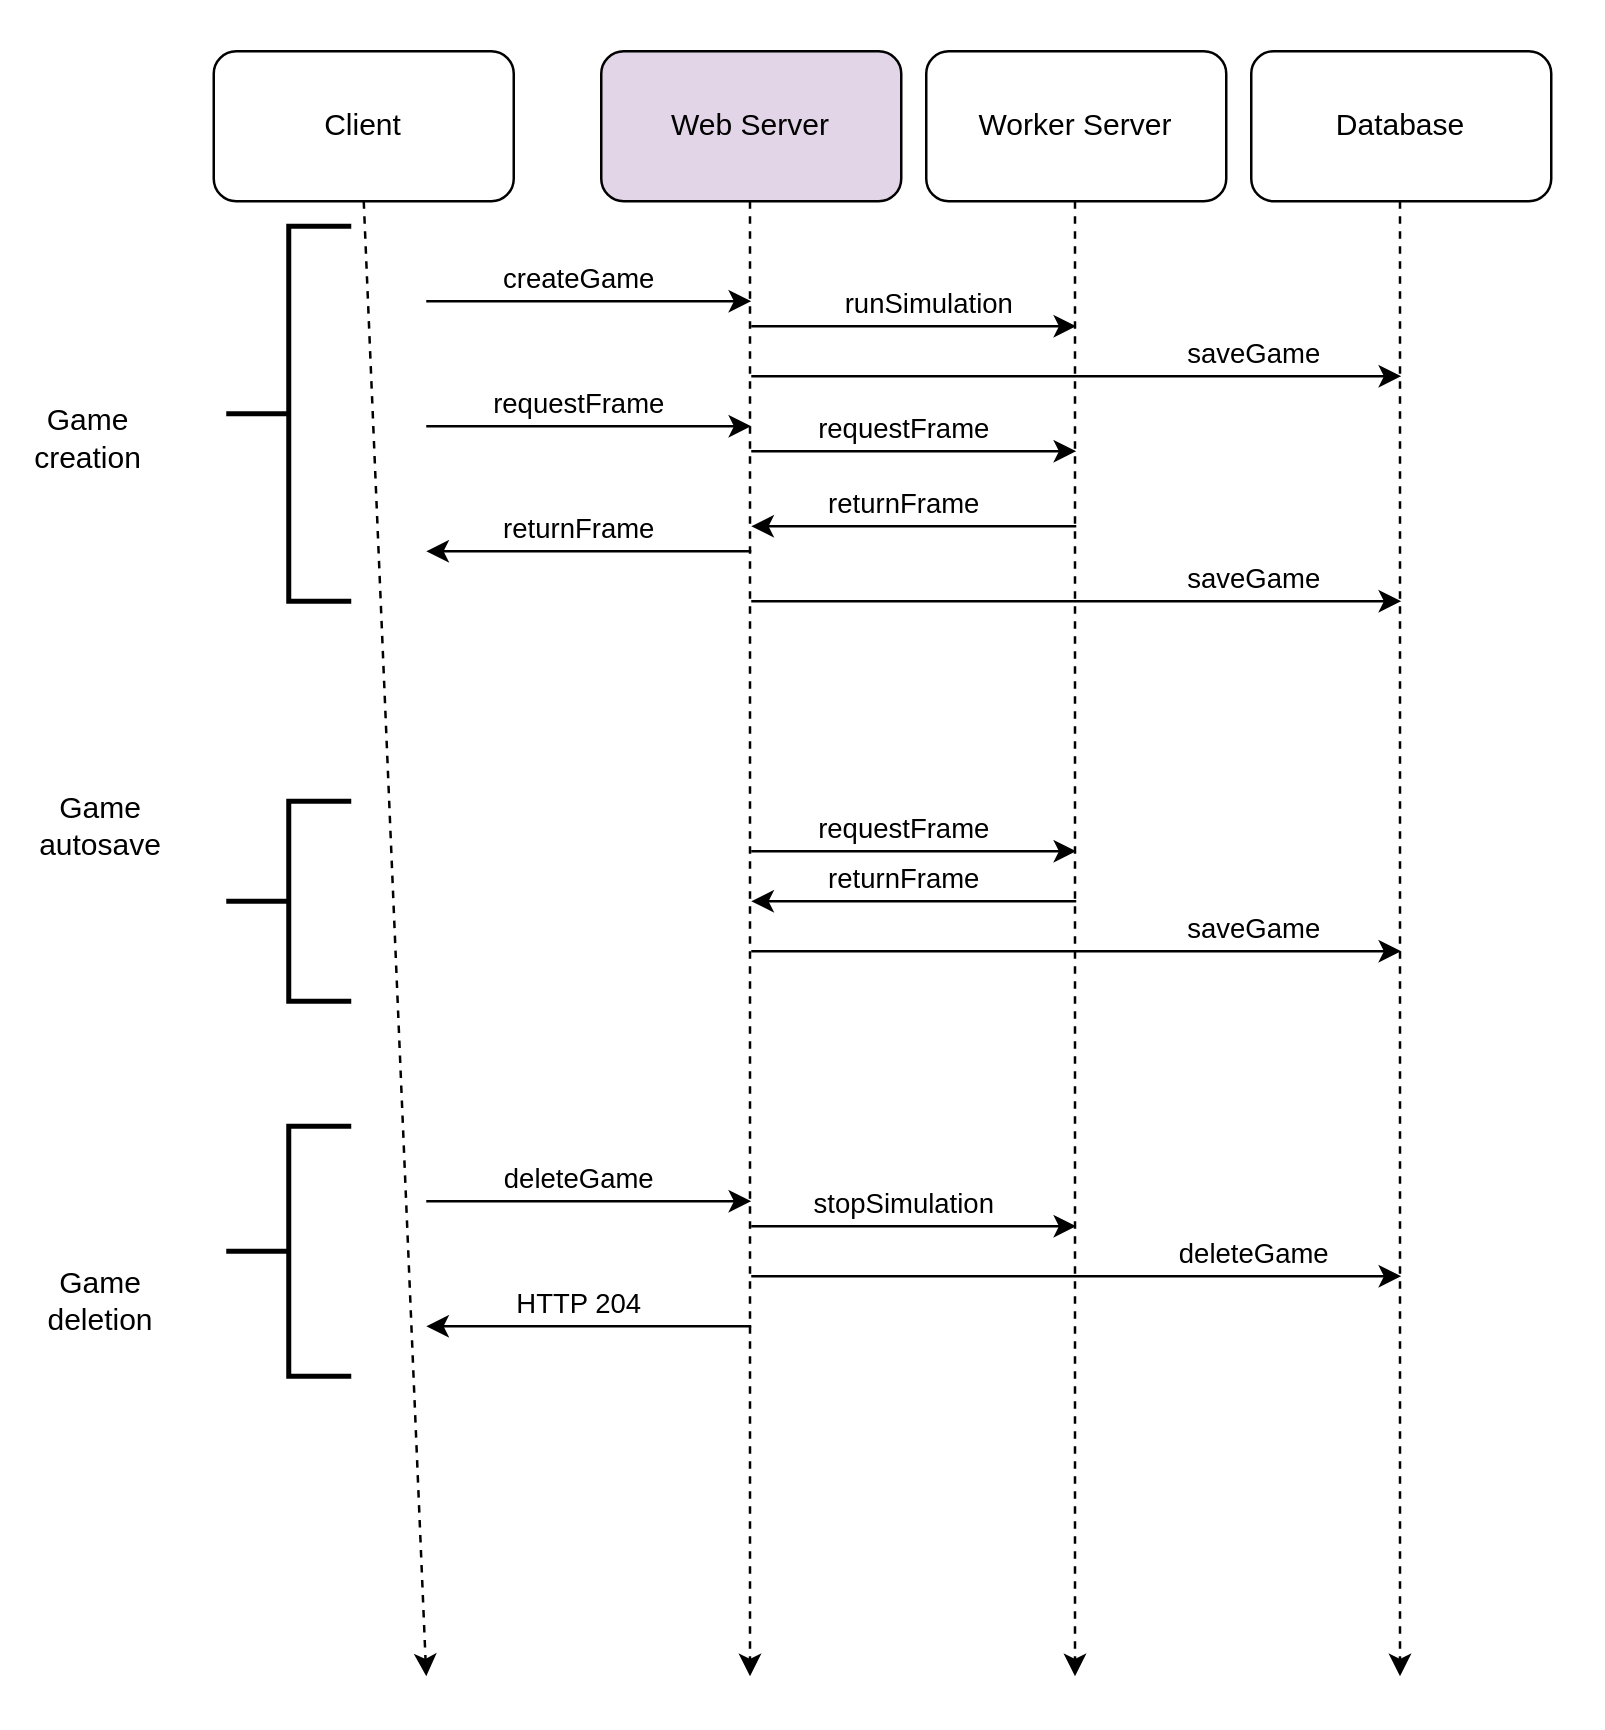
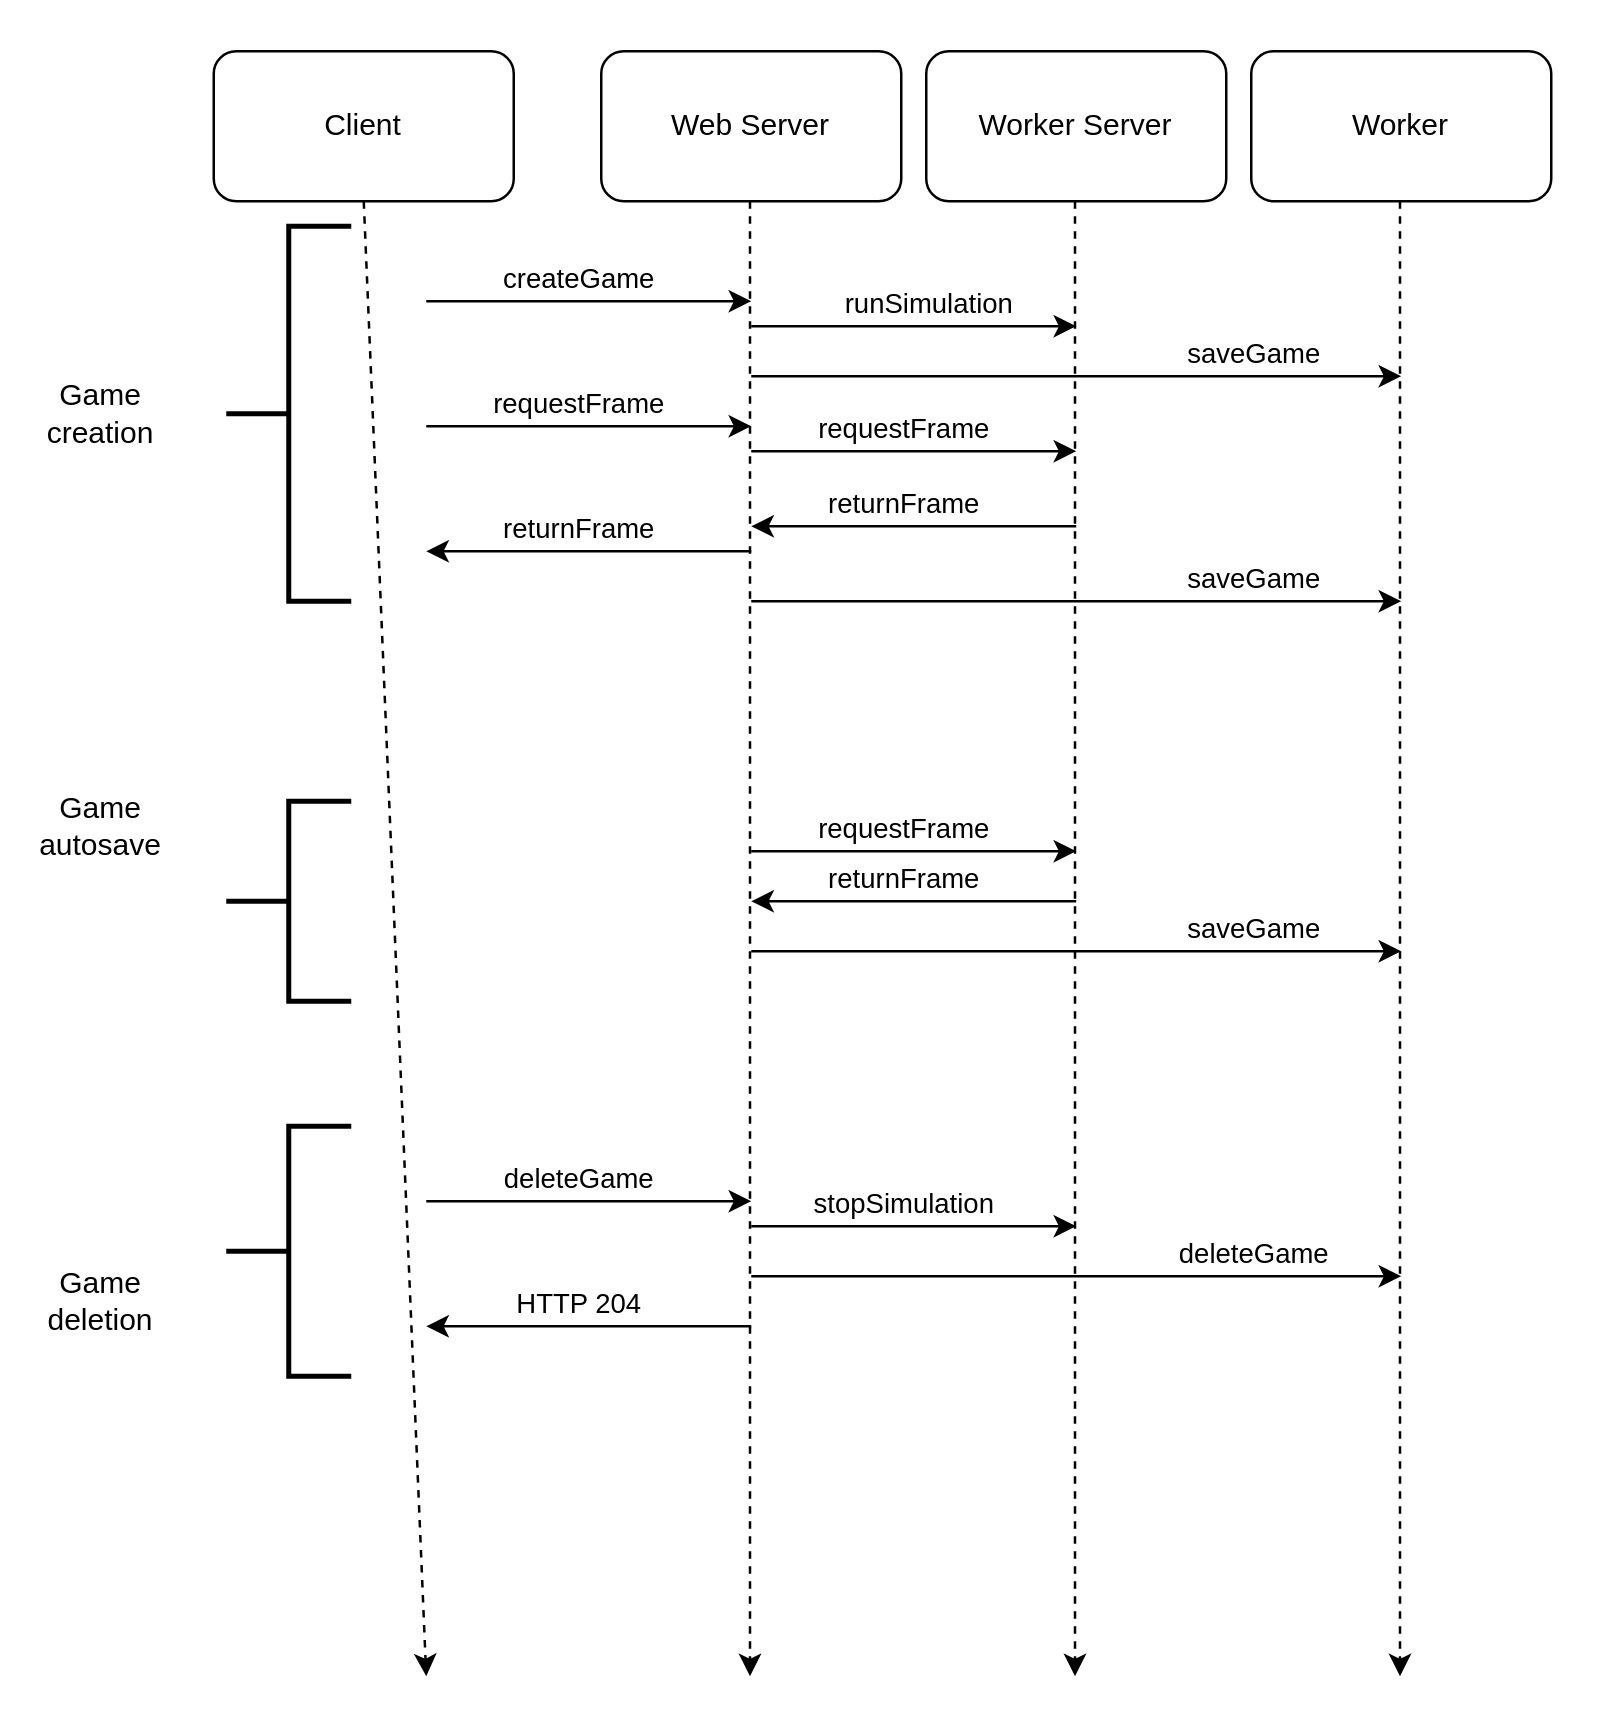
(751, 126) -> (751, 126)
(1401, 126) -> (1401, 126)
(89, 439) -> (101, 414)
